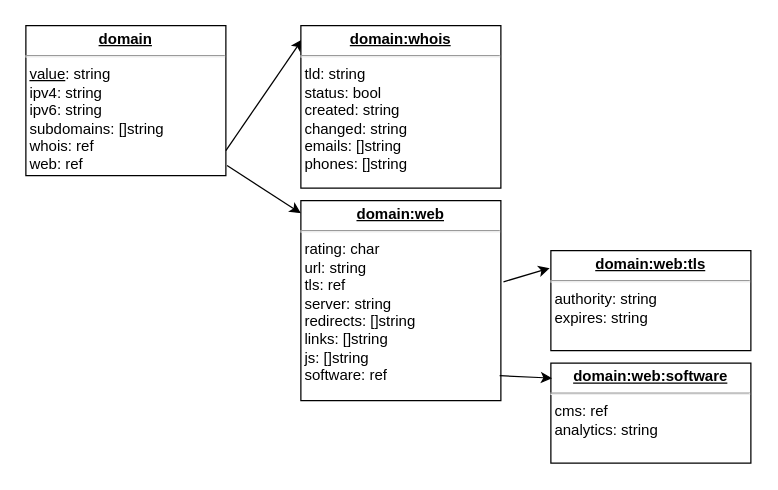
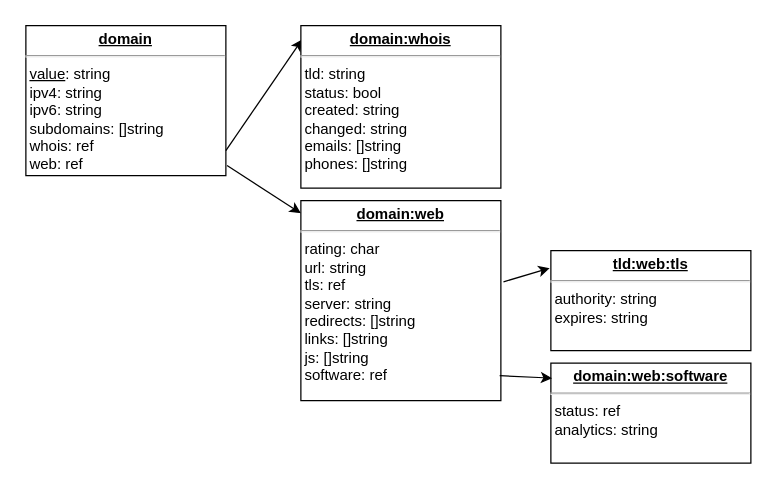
(614, 278) -> (614, 278)
(625, 390) -> (625, 390)
